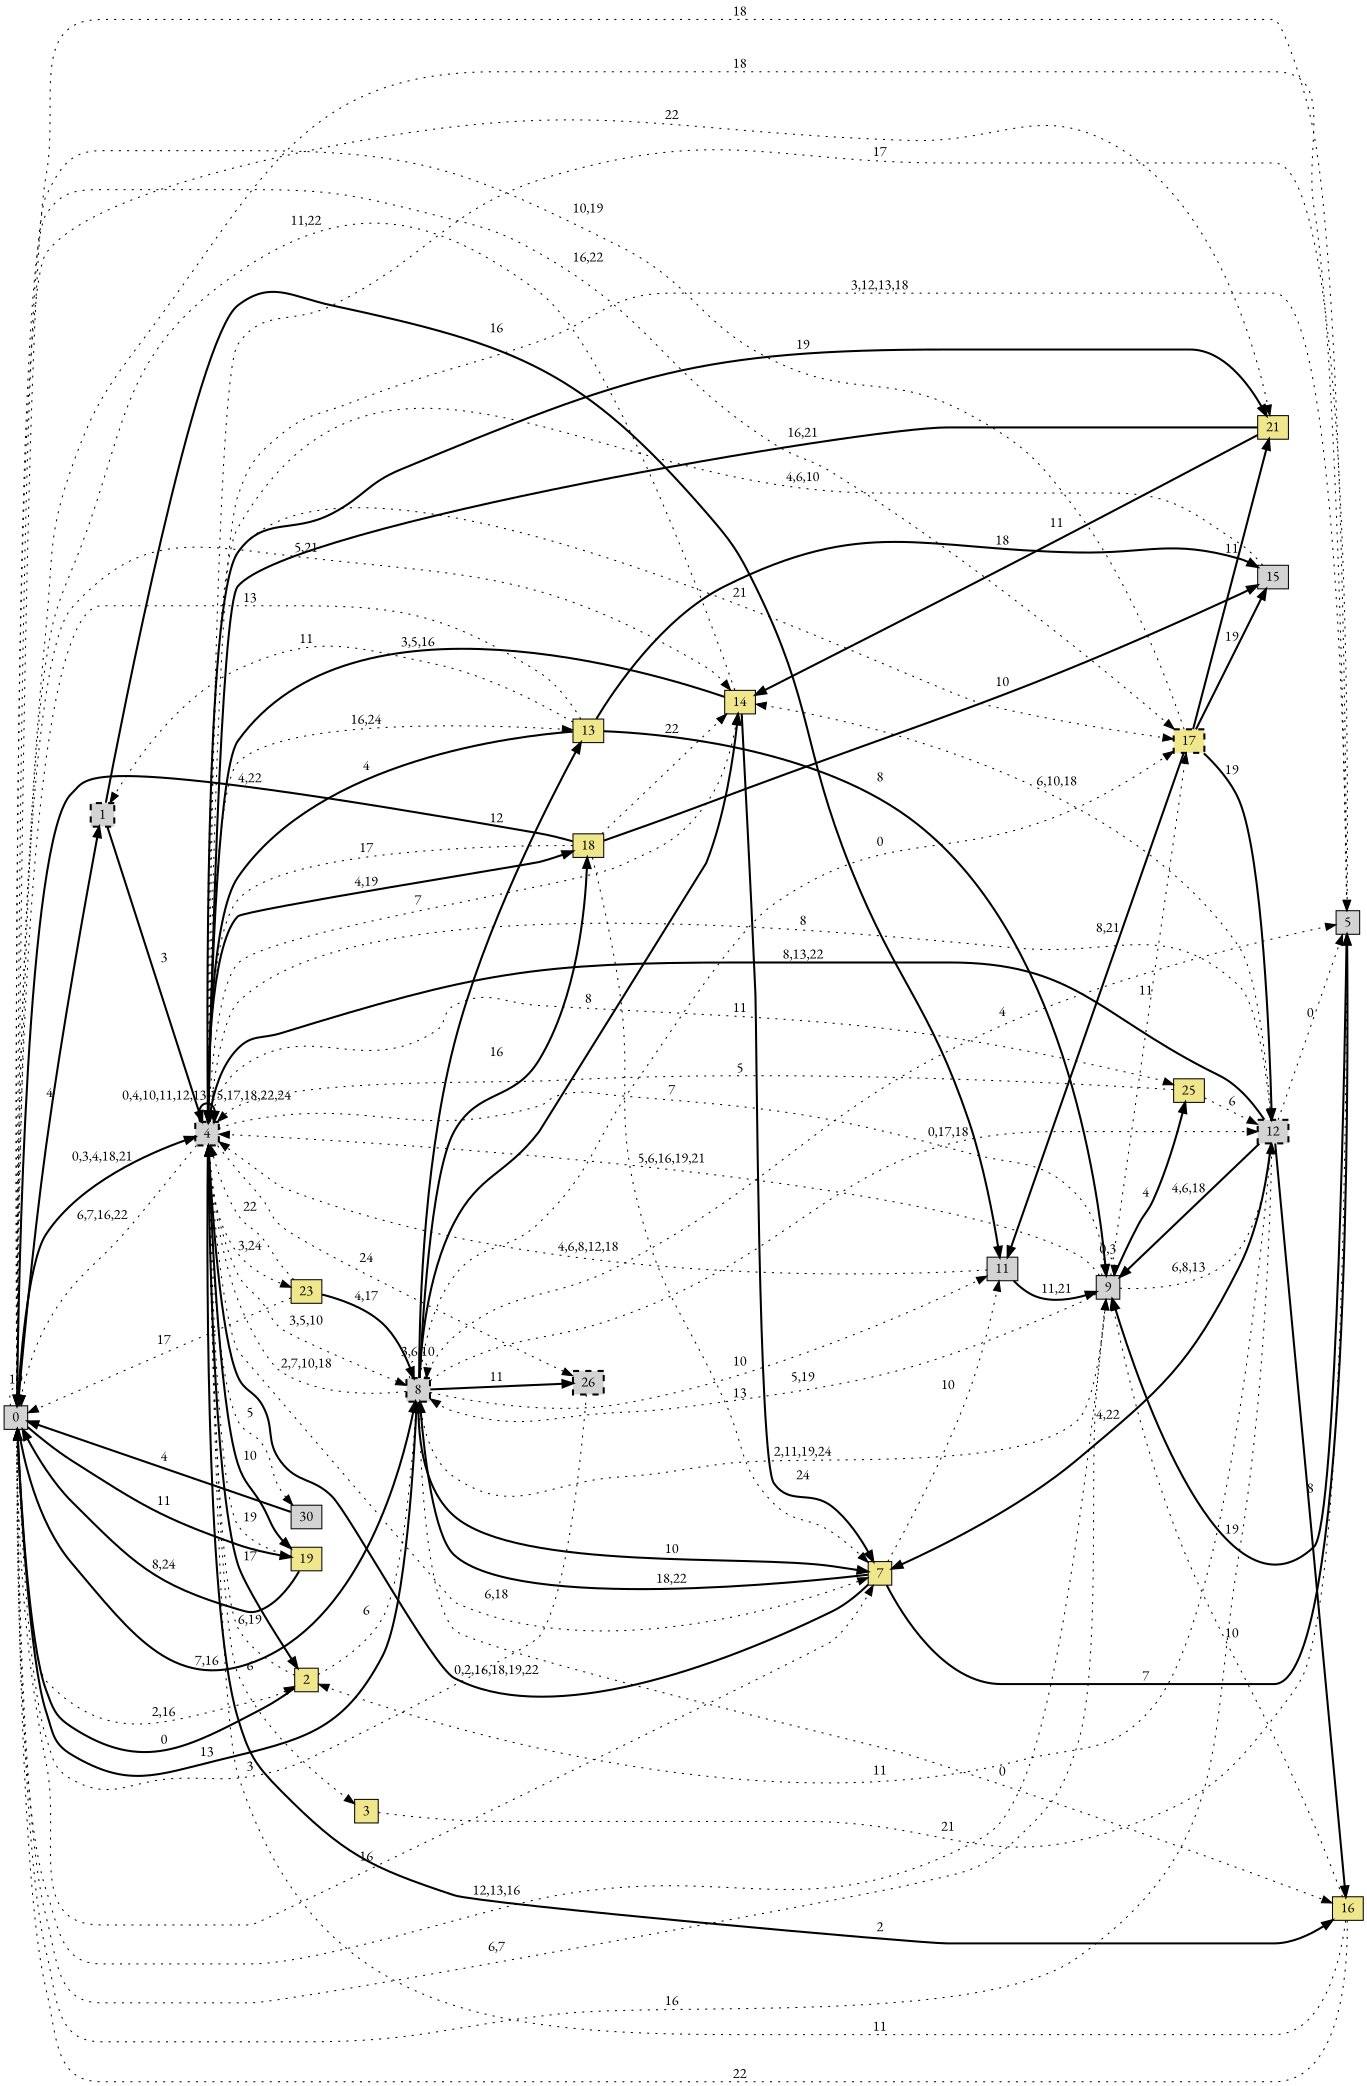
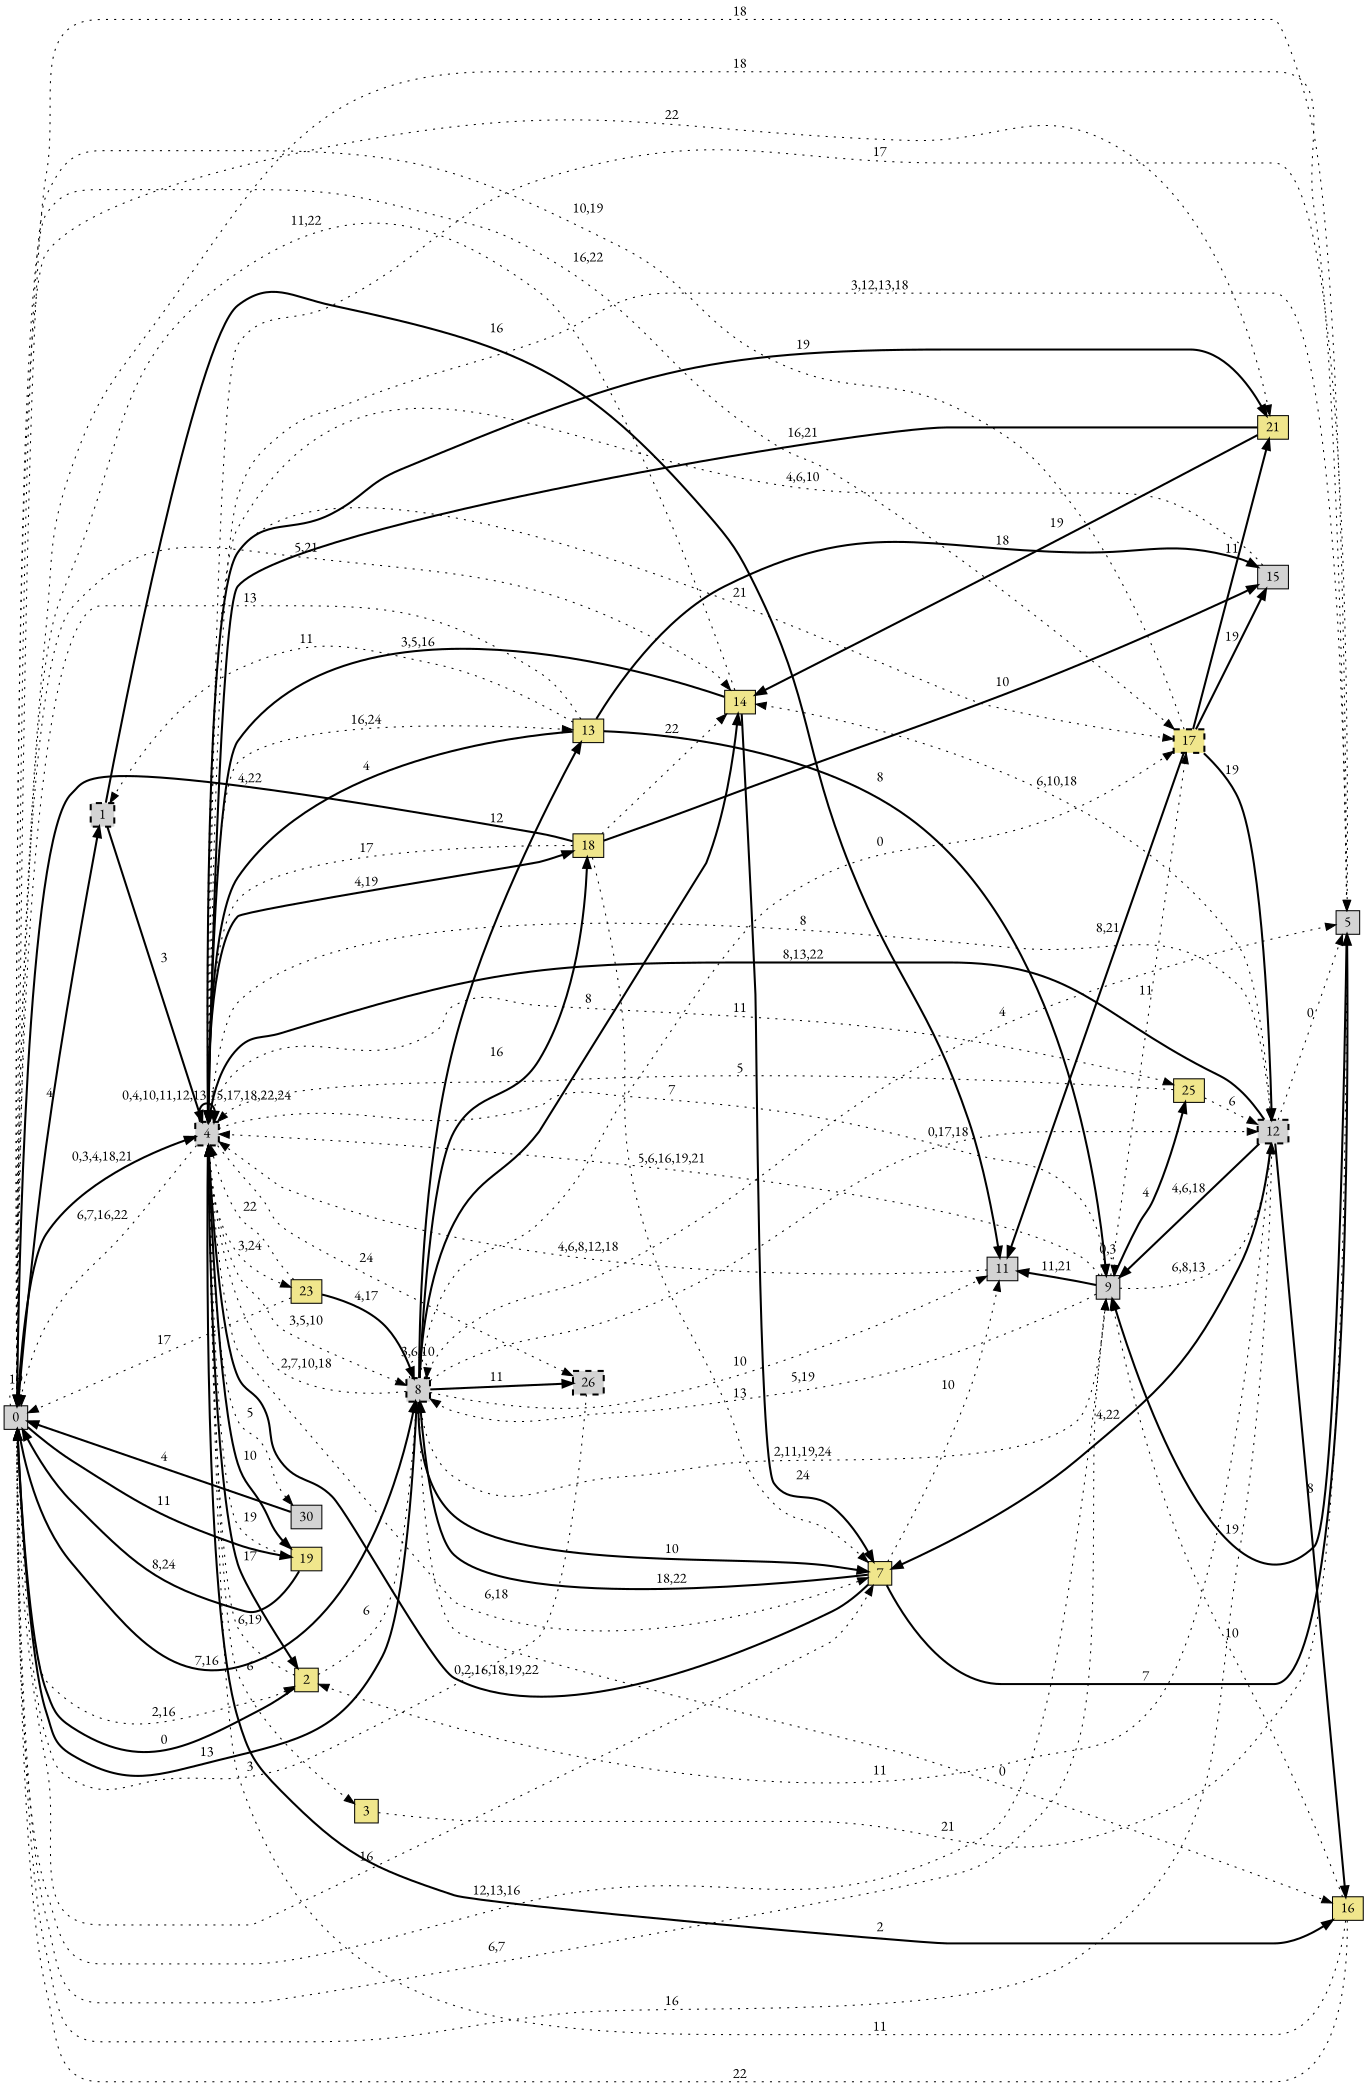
(1057, 523) -> (1057, 523)
(442, 906) -> none
(1047, 1299) -> (1062, 1279)
